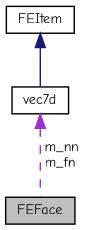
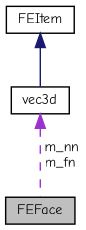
(40, 100) -> (40, 100)
